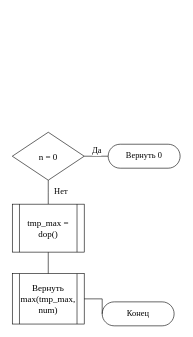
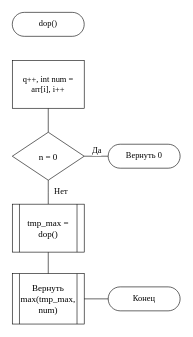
none -> (48, 24)
none -> (48, 84)
none -> (48, 120)
(138, 314) -> (144, 299)
